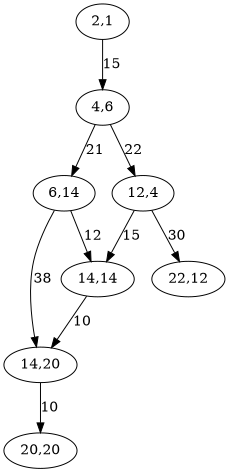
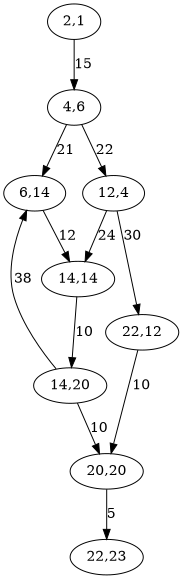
(132, 236) -> (107, 236)
(32, 272) -> (15, 299)
none -> (126, 397)
none -> (107, 557)
